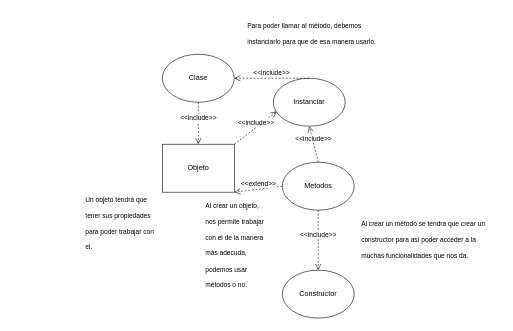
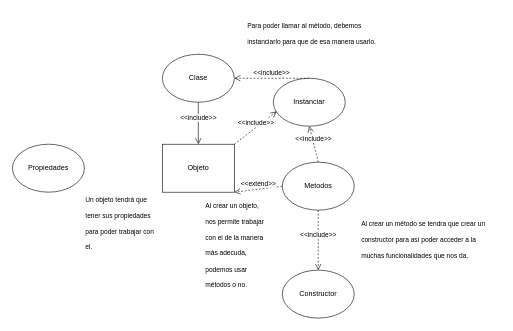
(198, 123) -> (198, 123)
none -> (48, 168)
